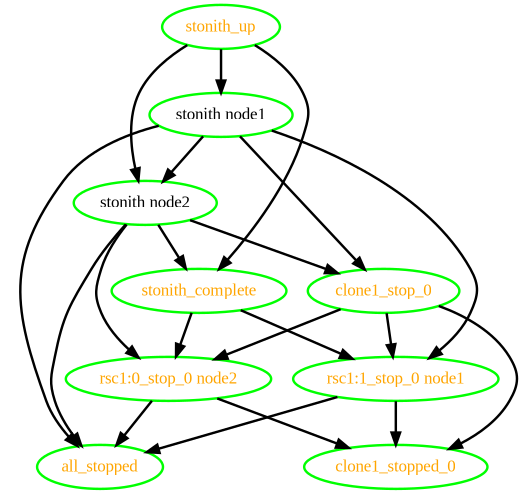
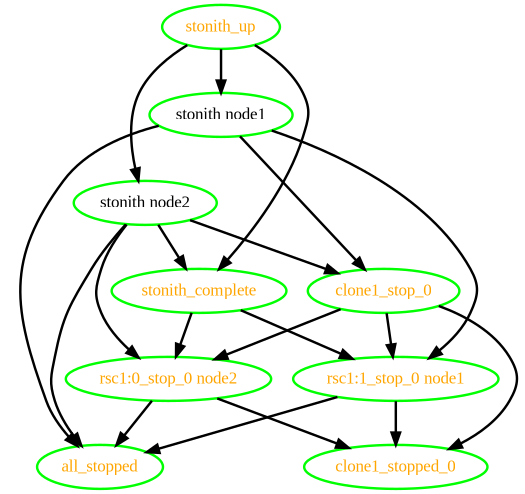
(187, 154) -> none
